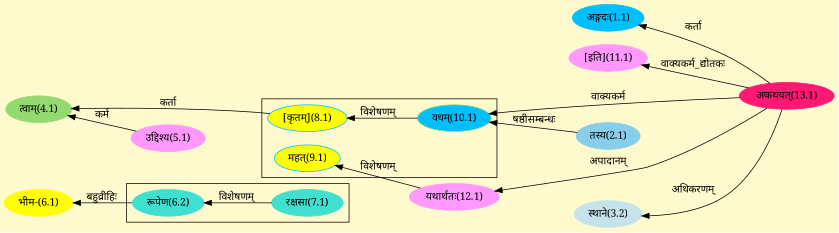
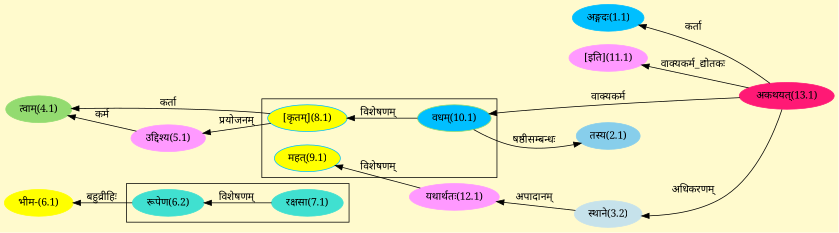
none -> (241, 128)
(537, 128) -> (522, 147)
(641, 169) -> (540, 206)
